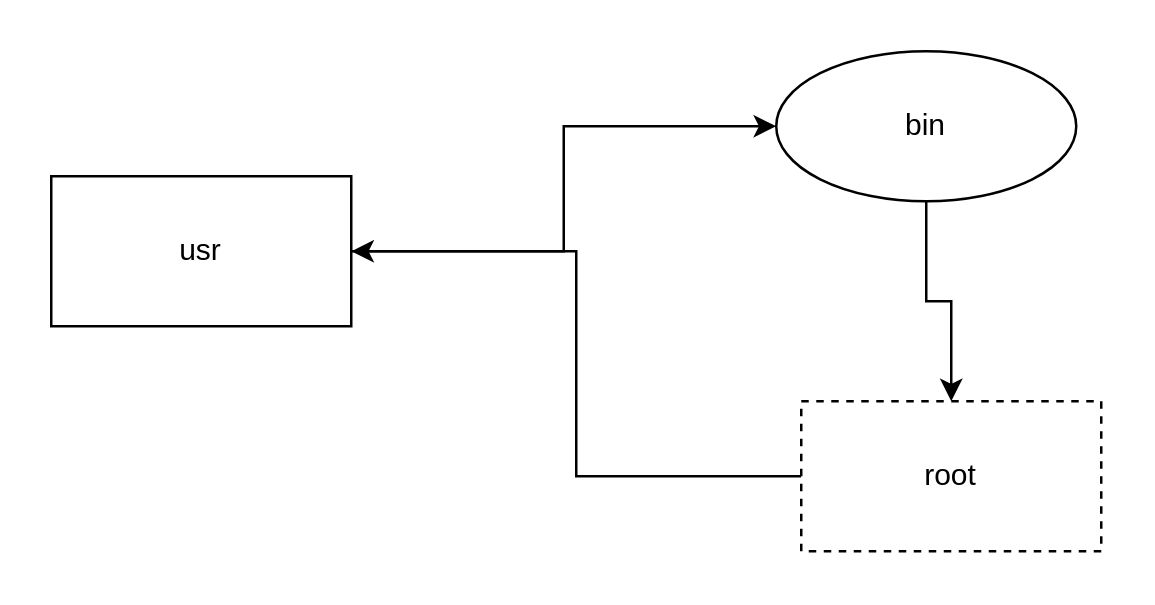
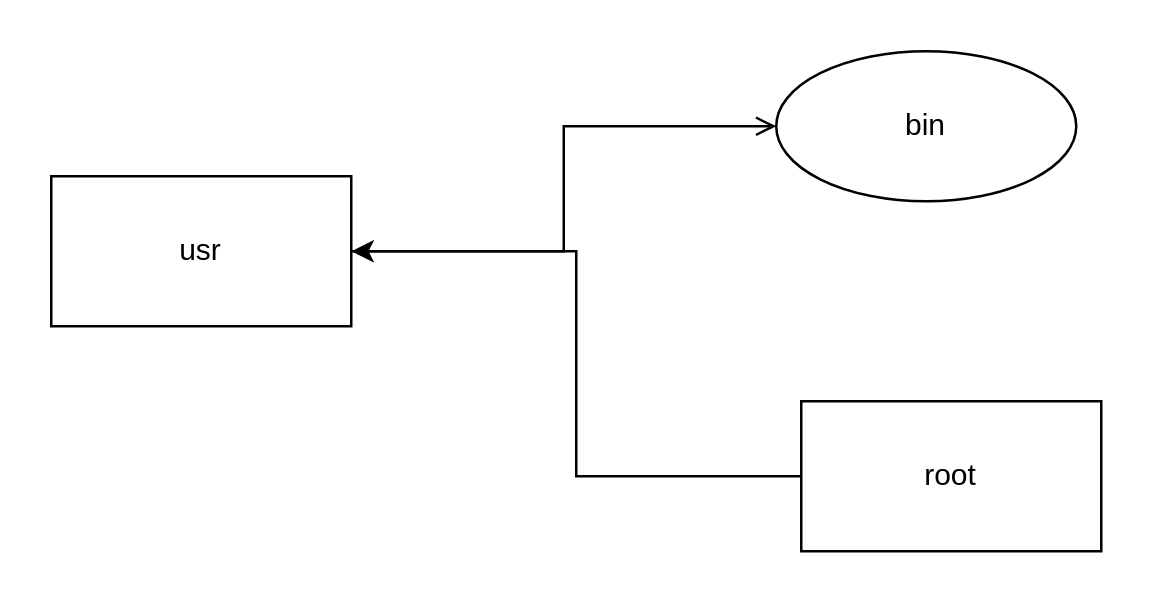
(758, 126) -> (762, 126)
(930, 301) -> none
(951, 476) -> (951, 476)
